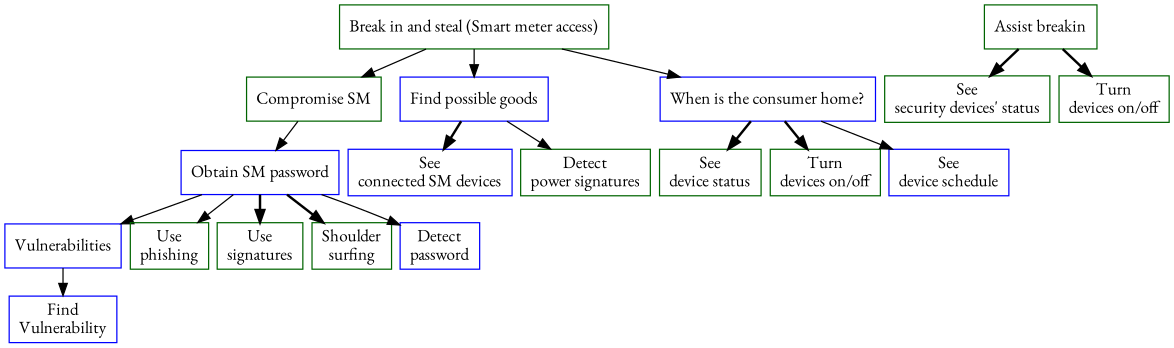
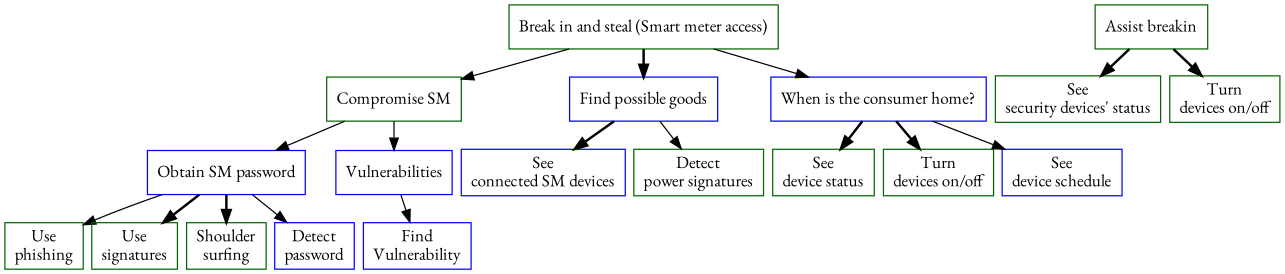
(474, 57) -> (644, 57)
(167, 207) -> (394, 129)
